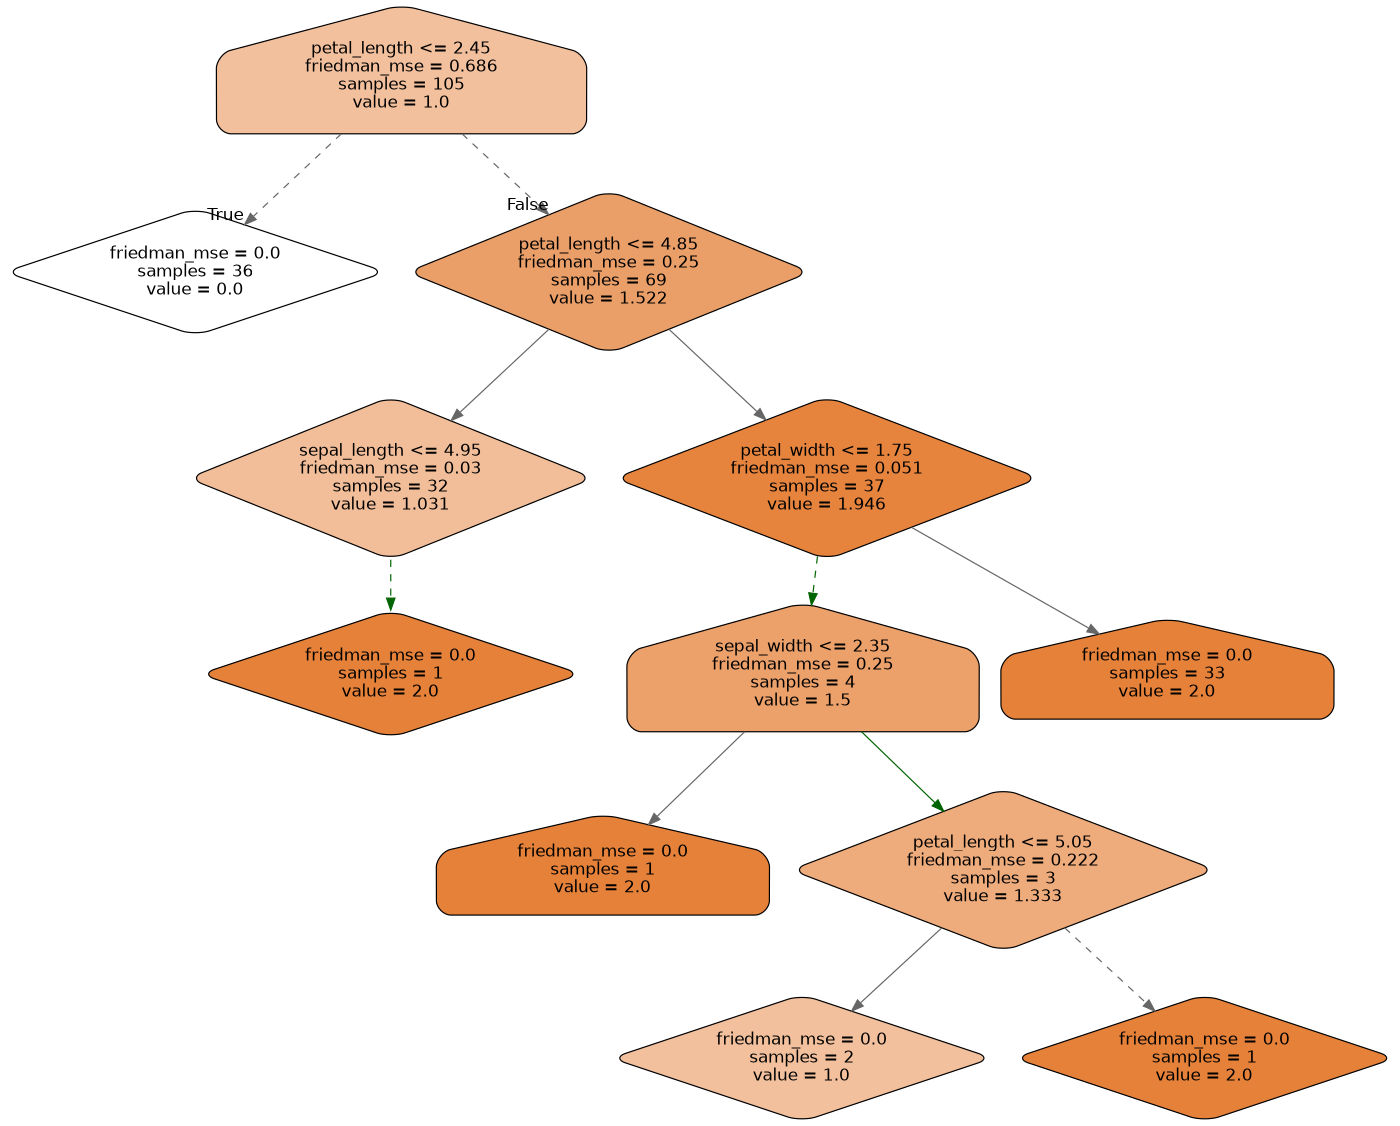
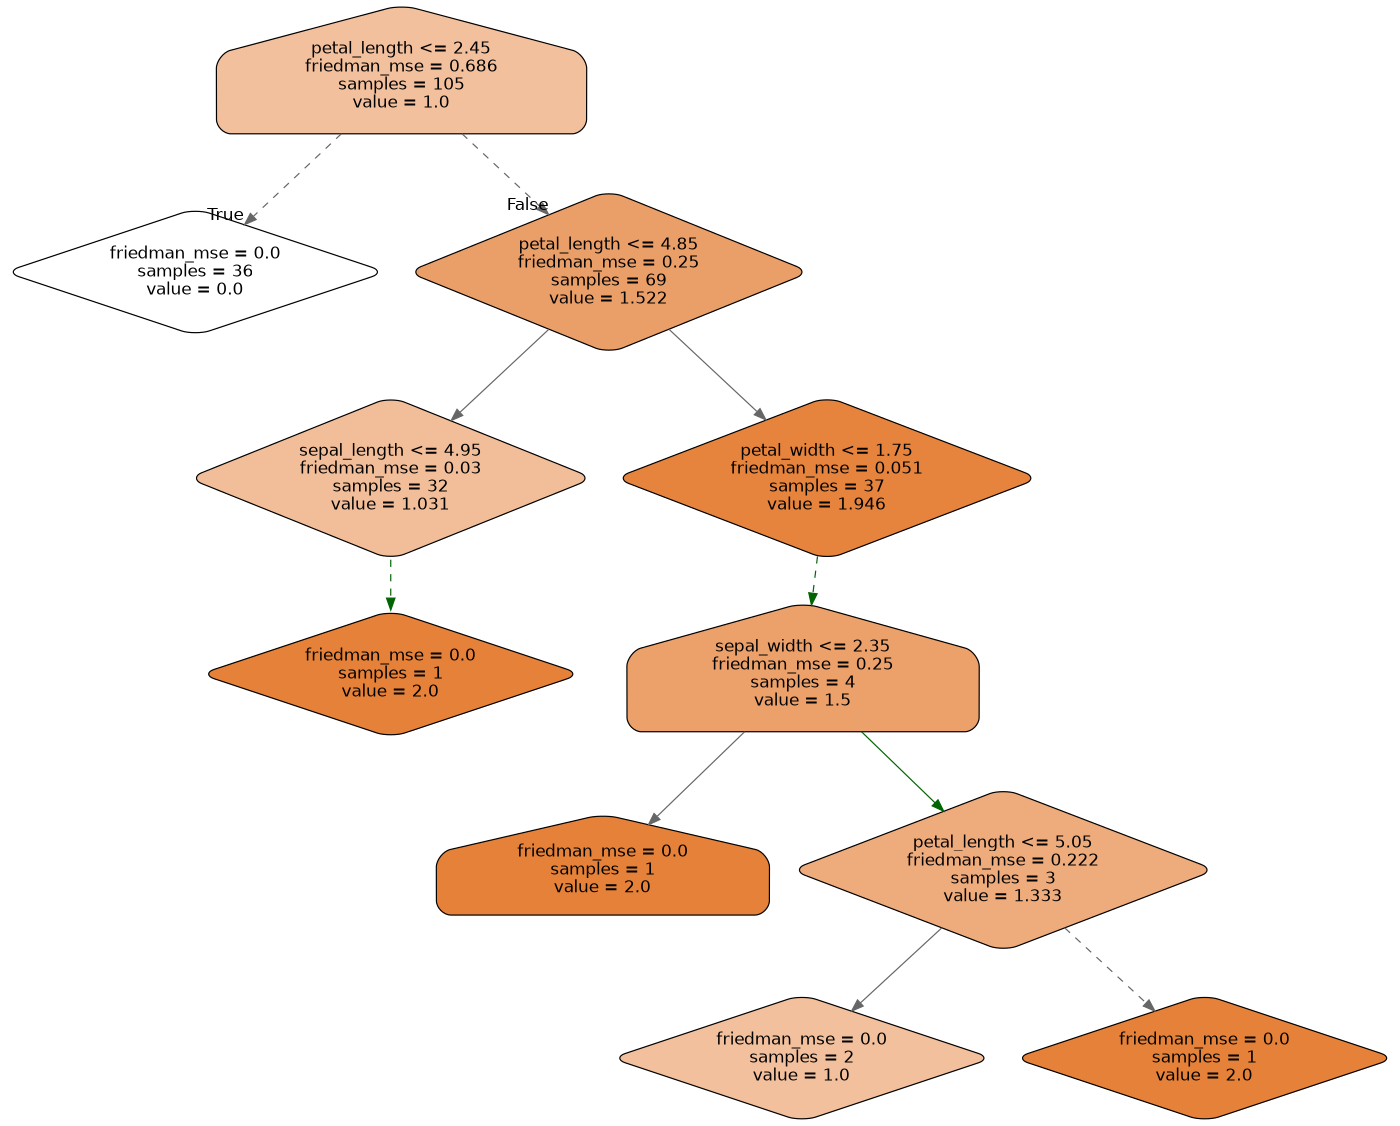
(1167, 674) -> none
